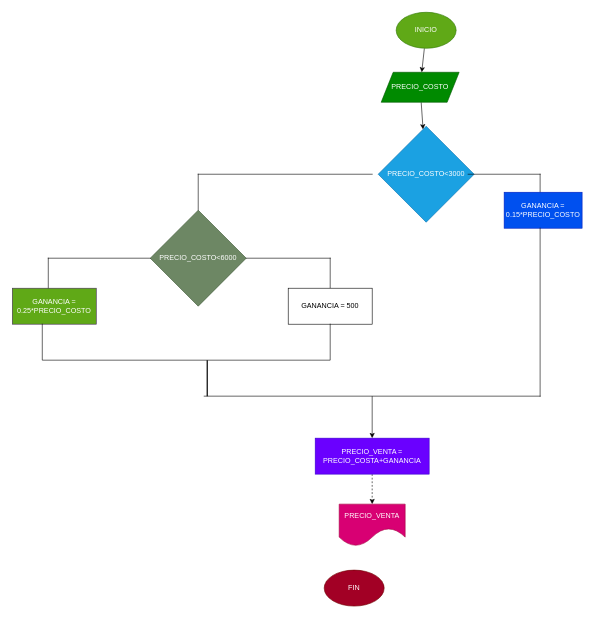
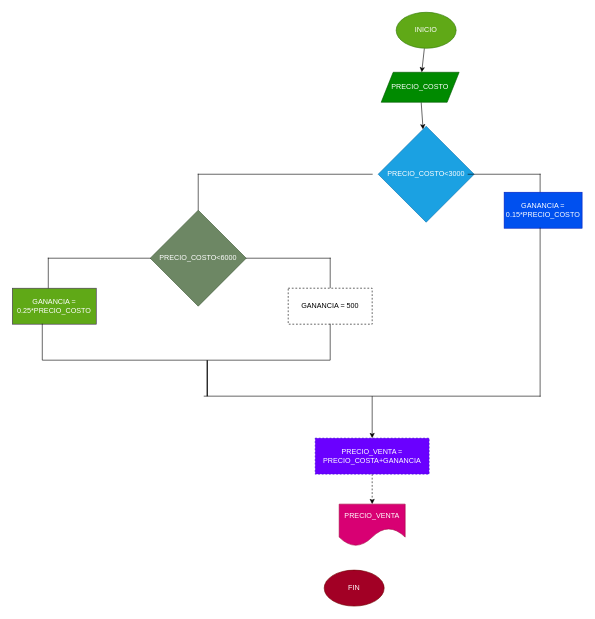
(330, 306) -> (330, 306)
(372, 456) -> (372, 456)
